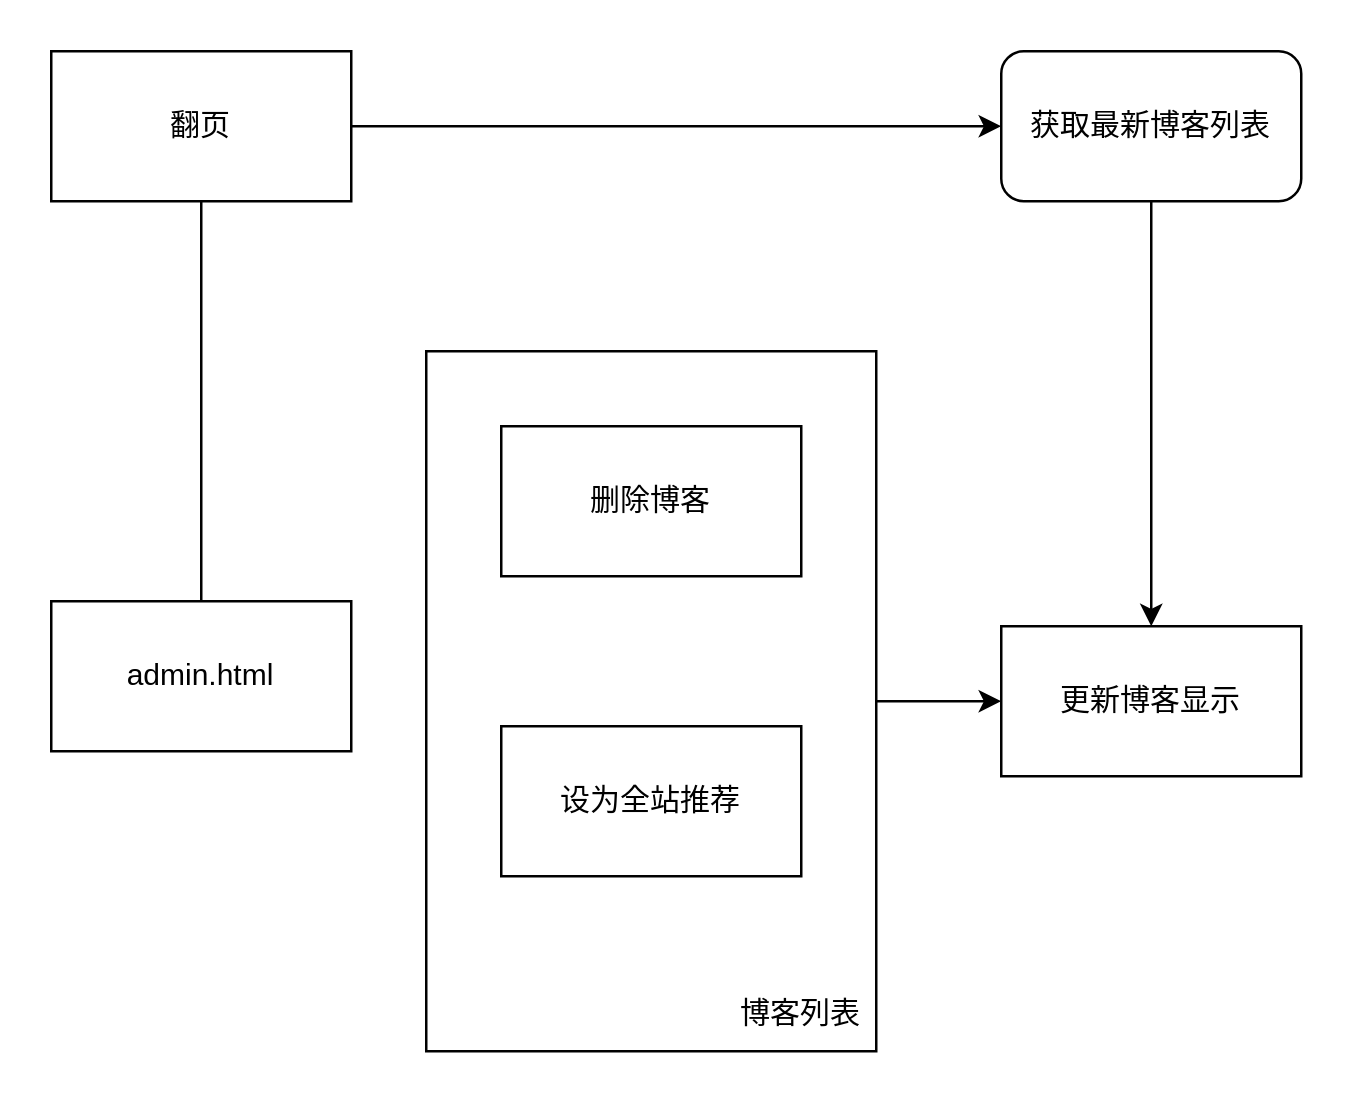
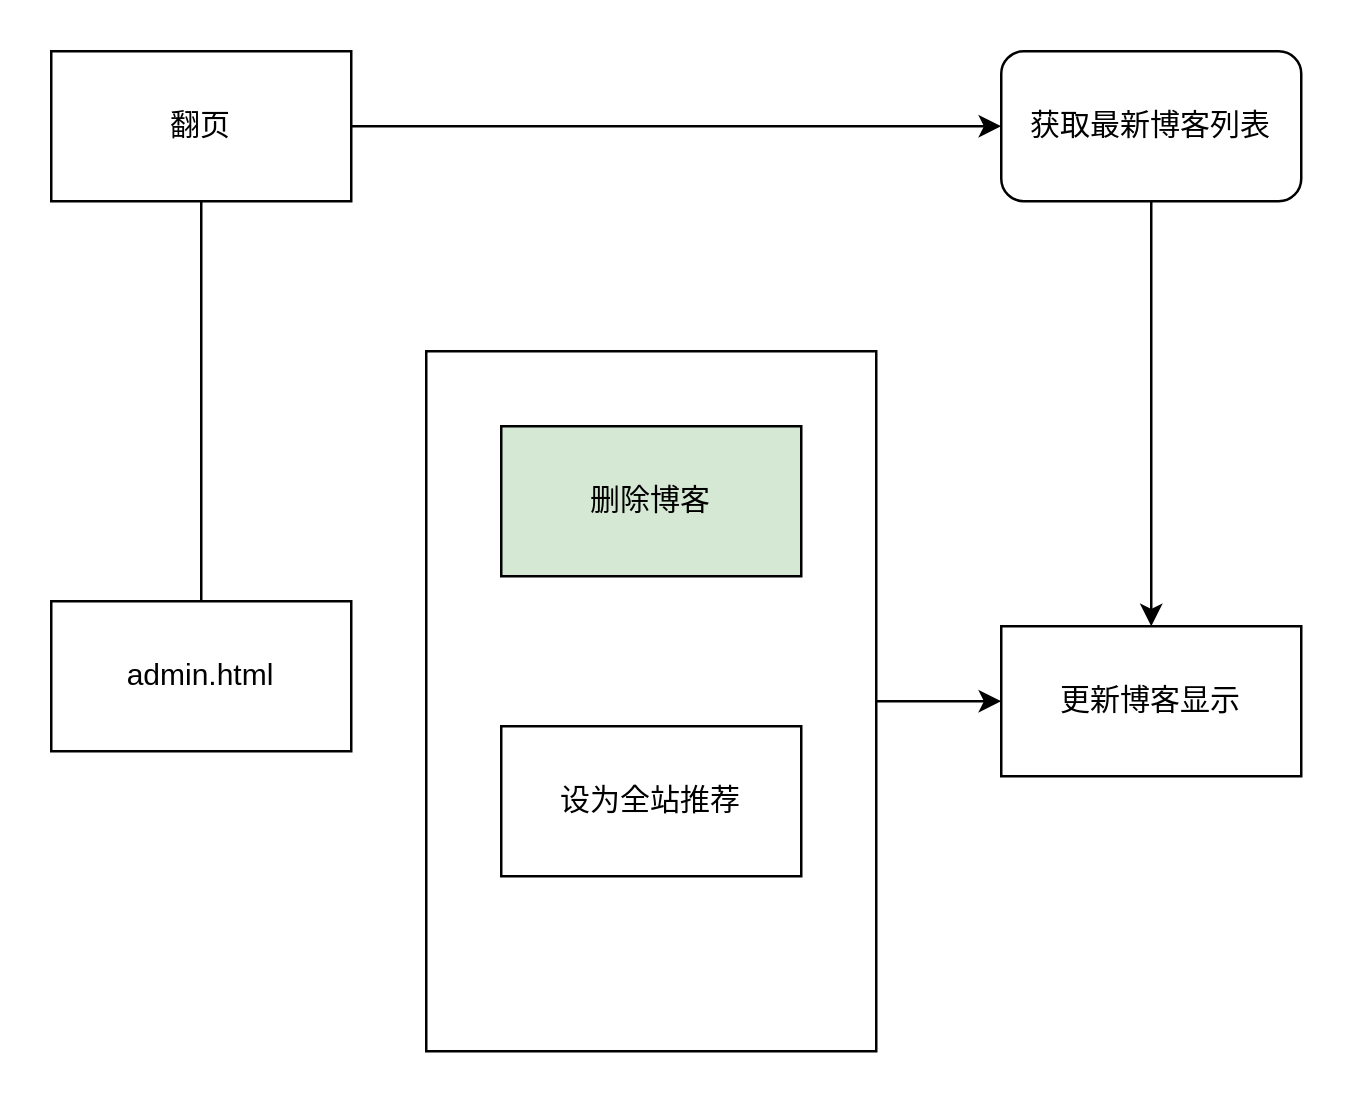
(651, 501) -> (651, 501)
(801, 1014) -> none
